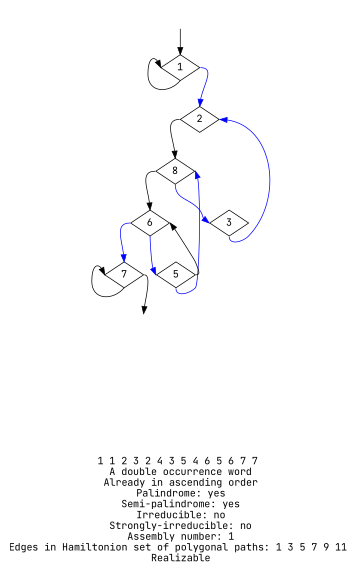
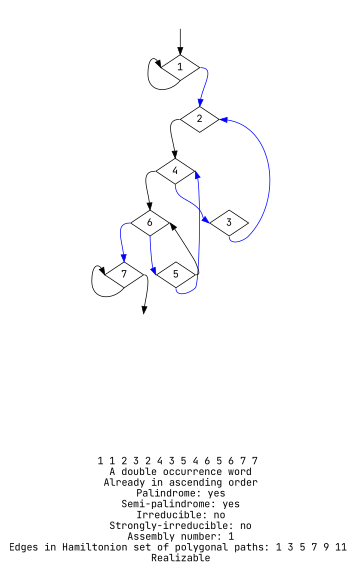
(175, 171) -> (175, 171)
